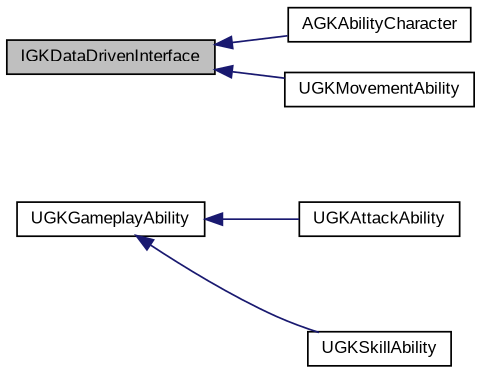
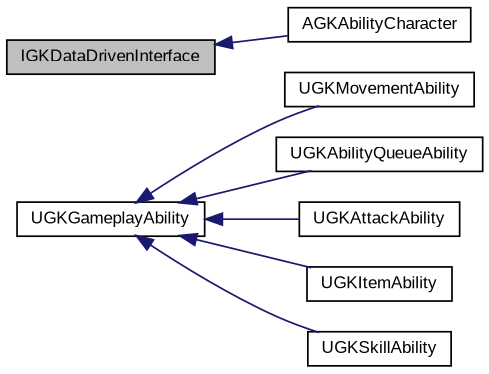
(259, 75) -> (232, 144)
none -> (379, 154)
none -> (379, 284)
